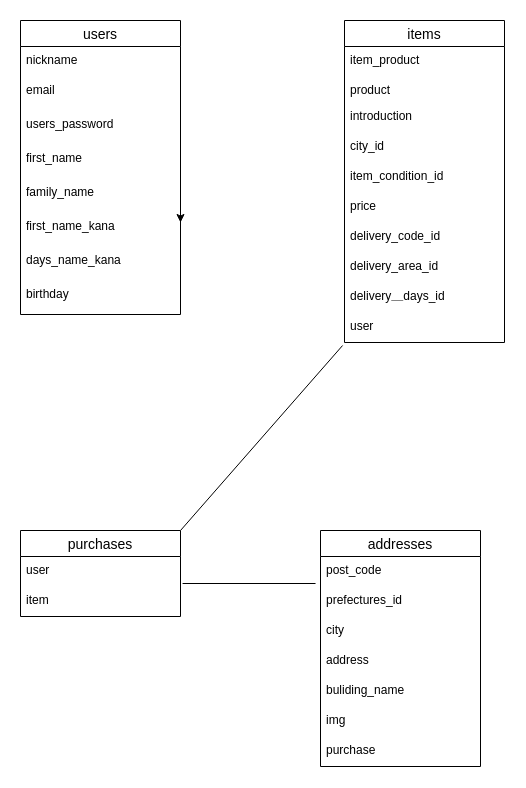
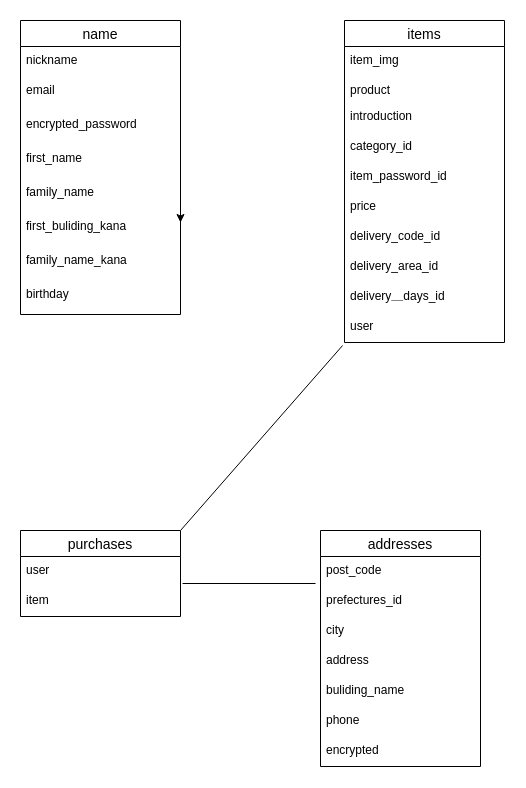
(100, 34) -> (100, 34)
(389, 60) -> (374, 60)
(73, 124) -> (86, 124)
(370, 146) -> (385, 146)
(401, 176) -> (401, 176)
(75, 226) -> (84, 226)
(73, 260) -> (77, 260)
(335, 720) -> (343, 720)
(353, 750) -> (356, 750)
